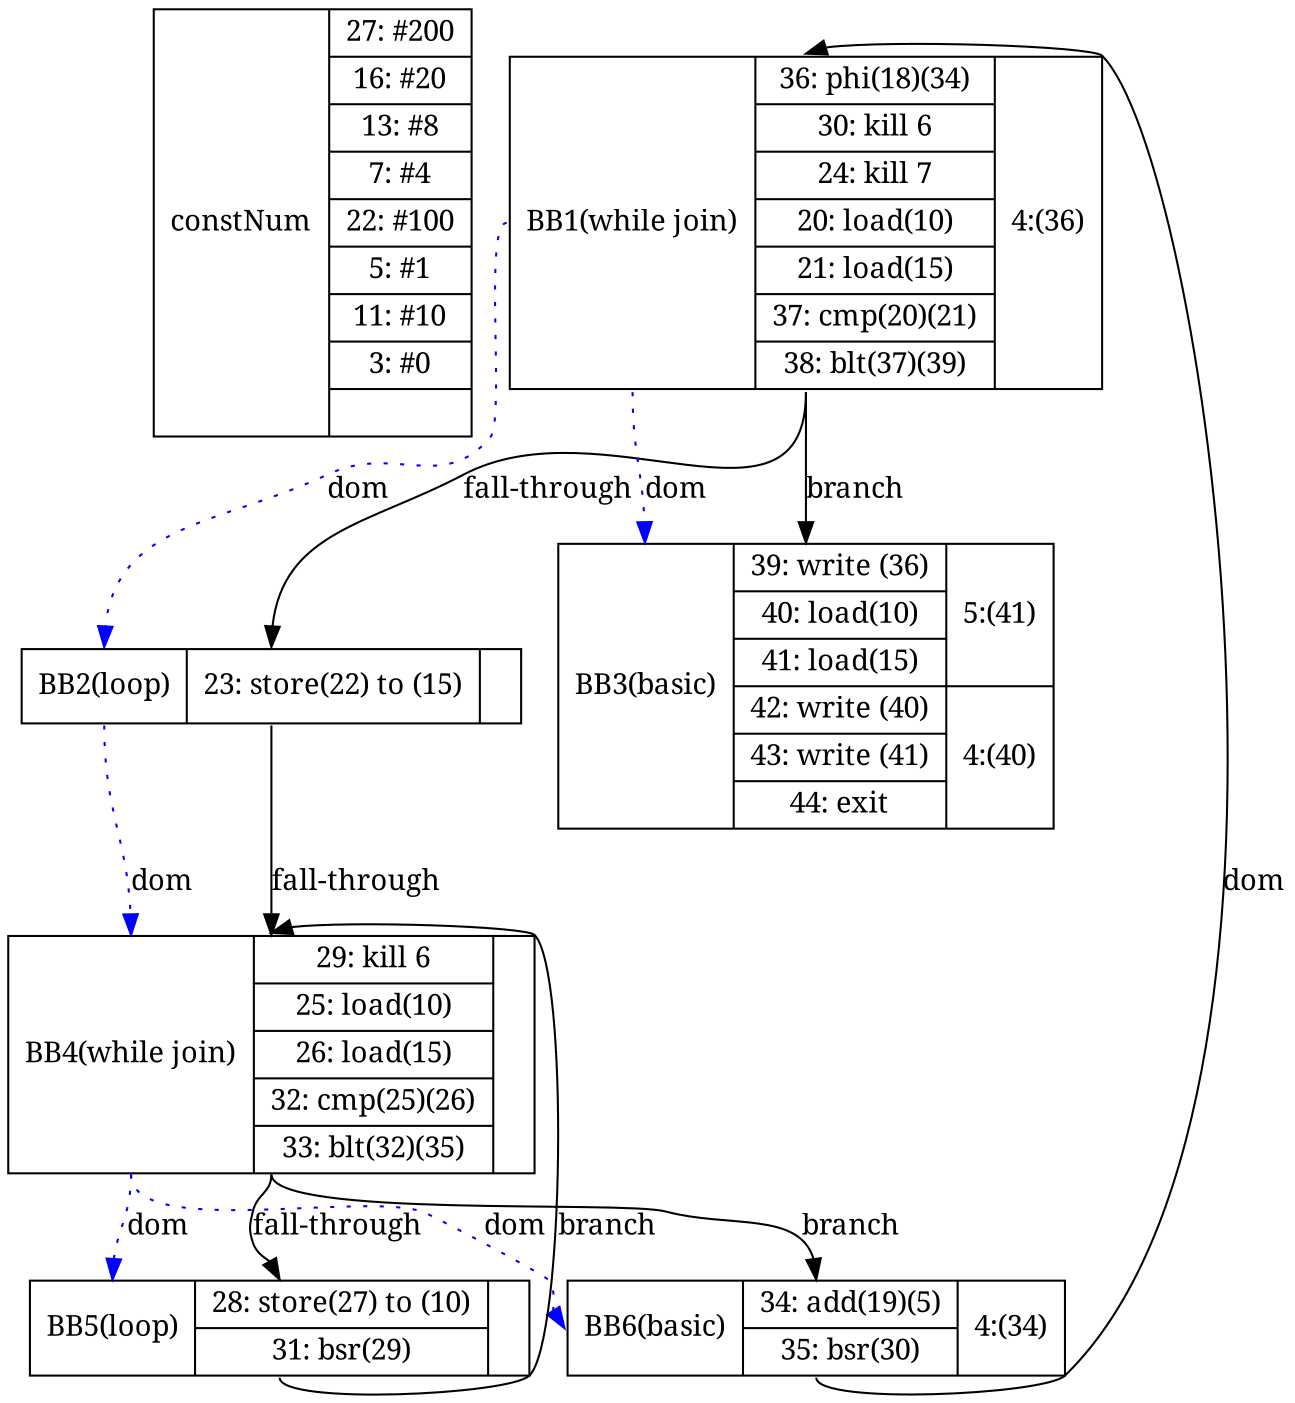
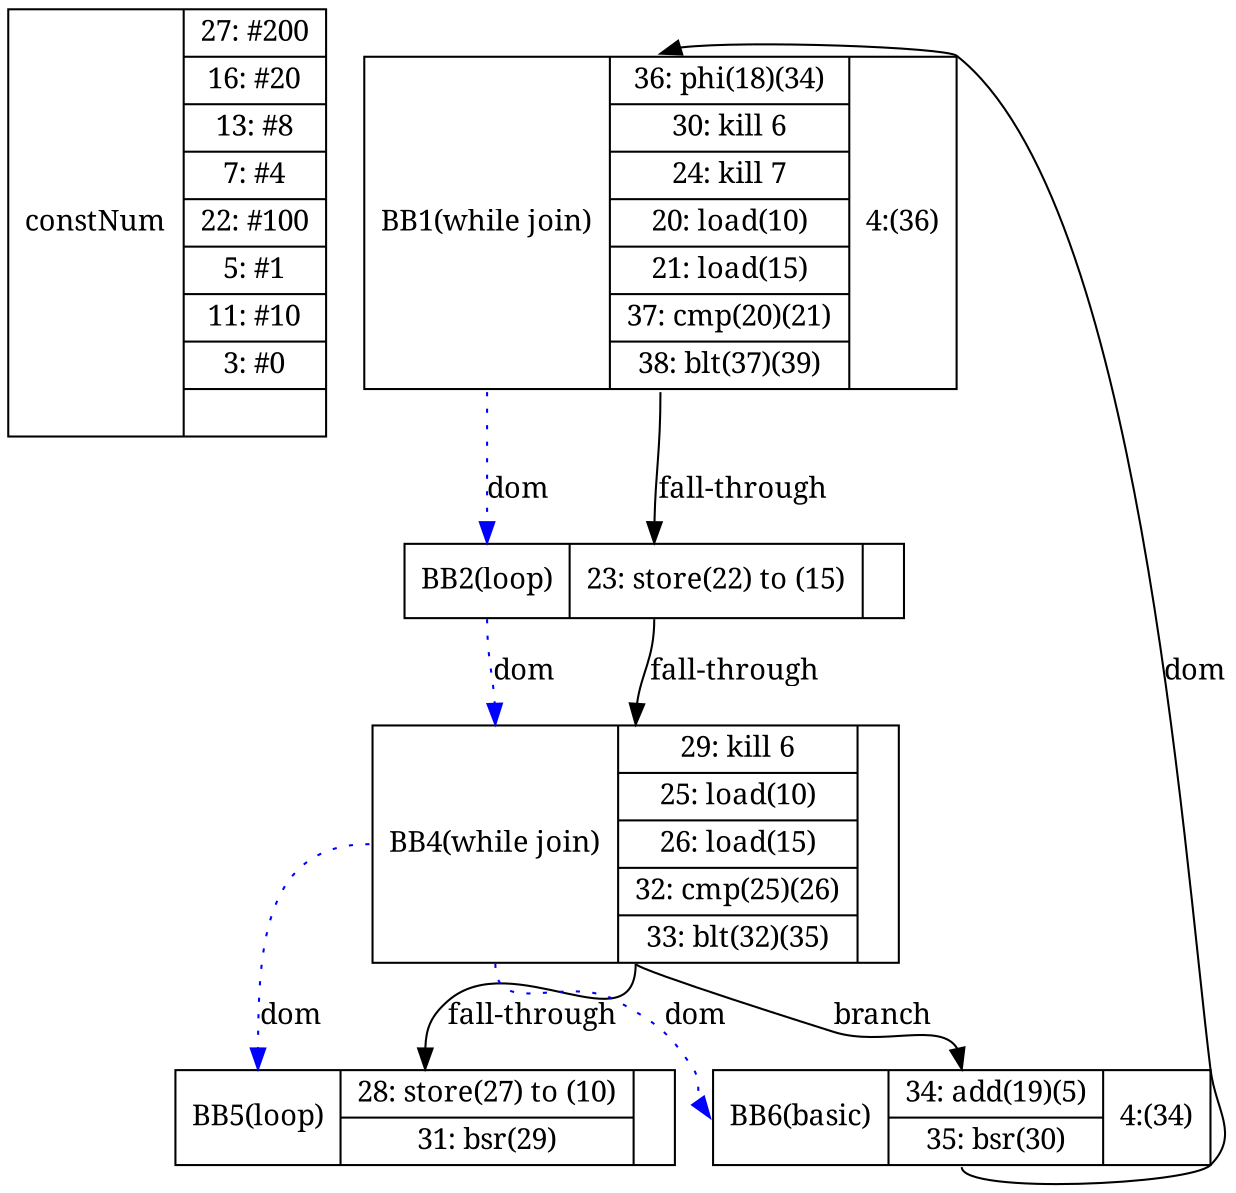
(806, 686) -> none
(558, 1161) -> none
